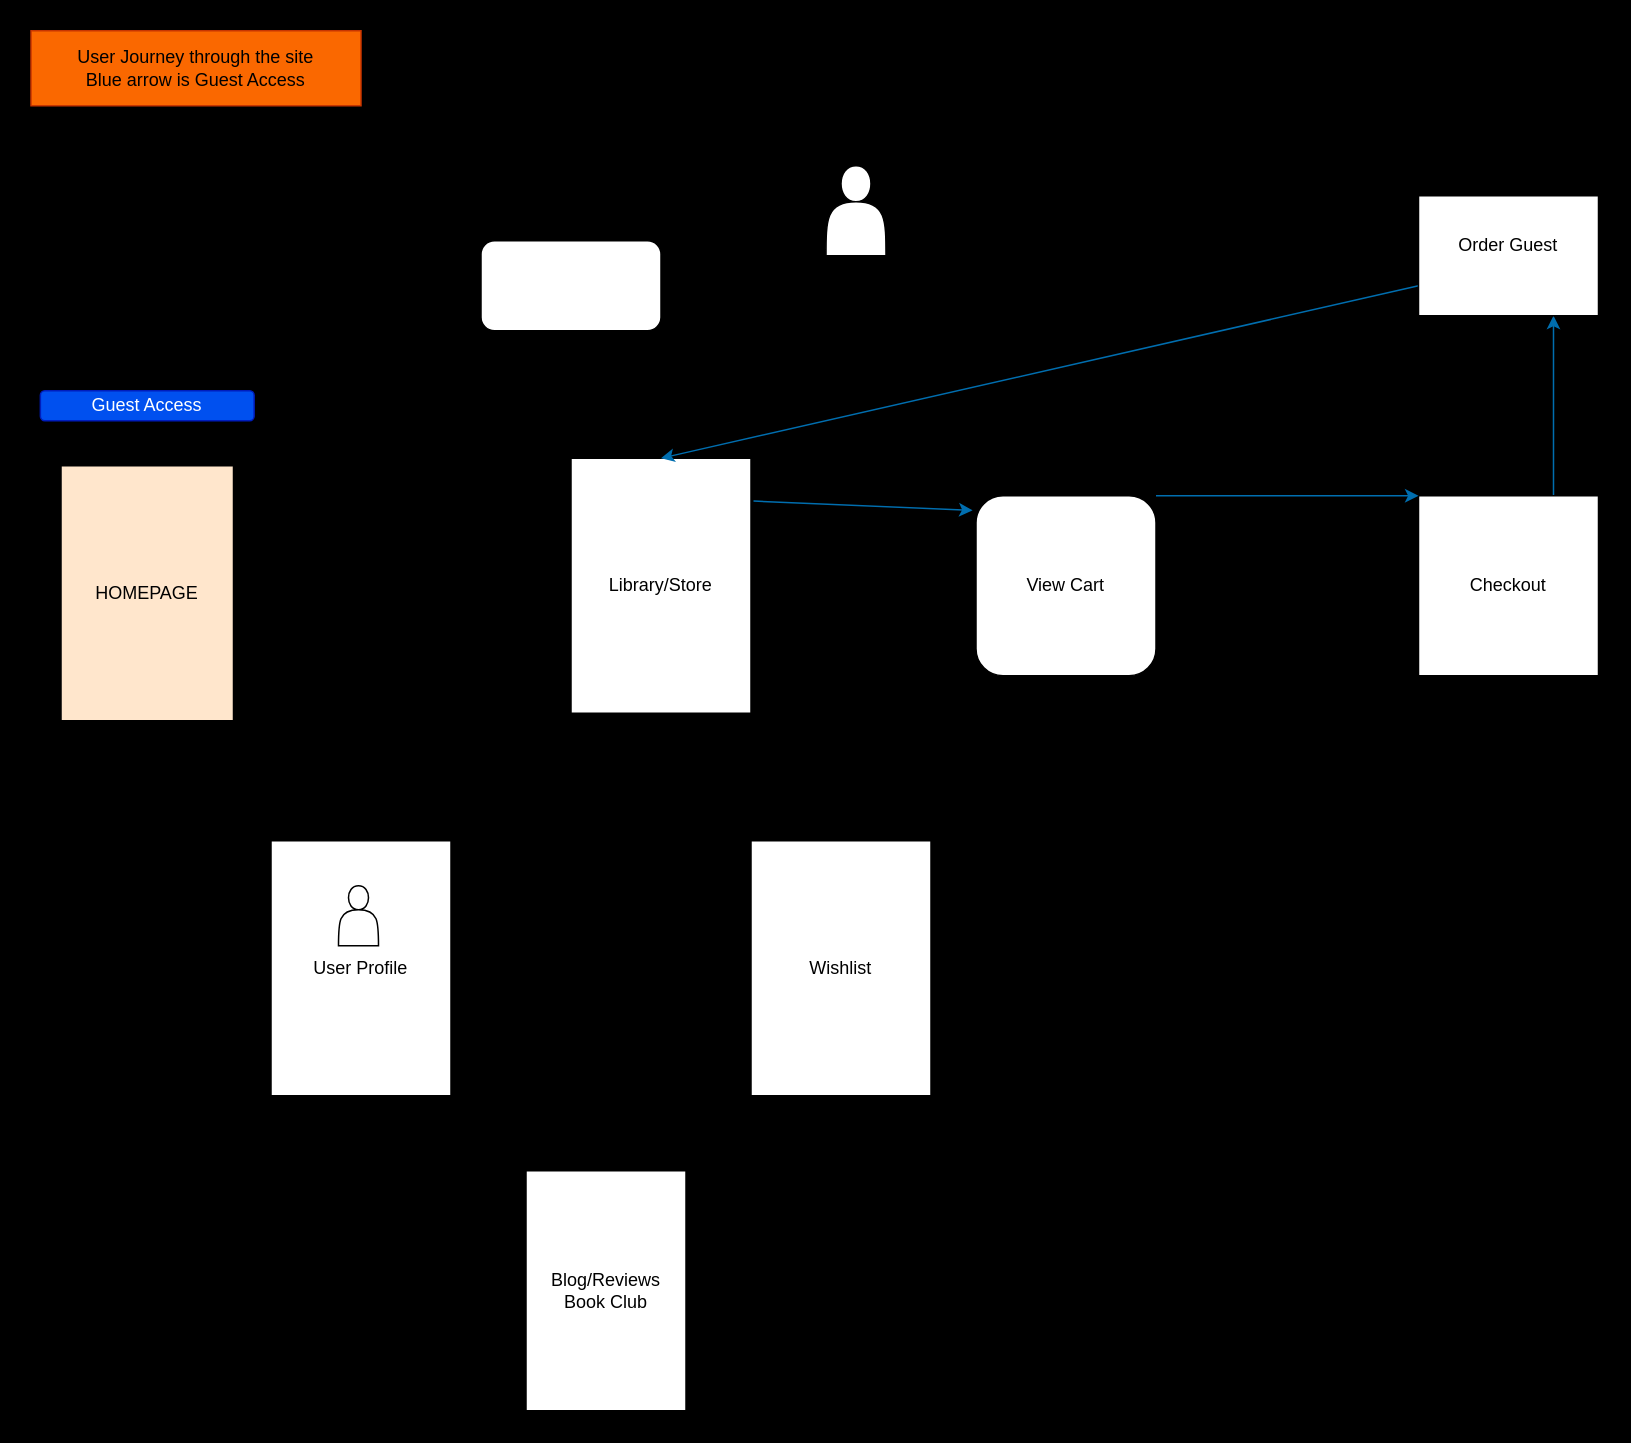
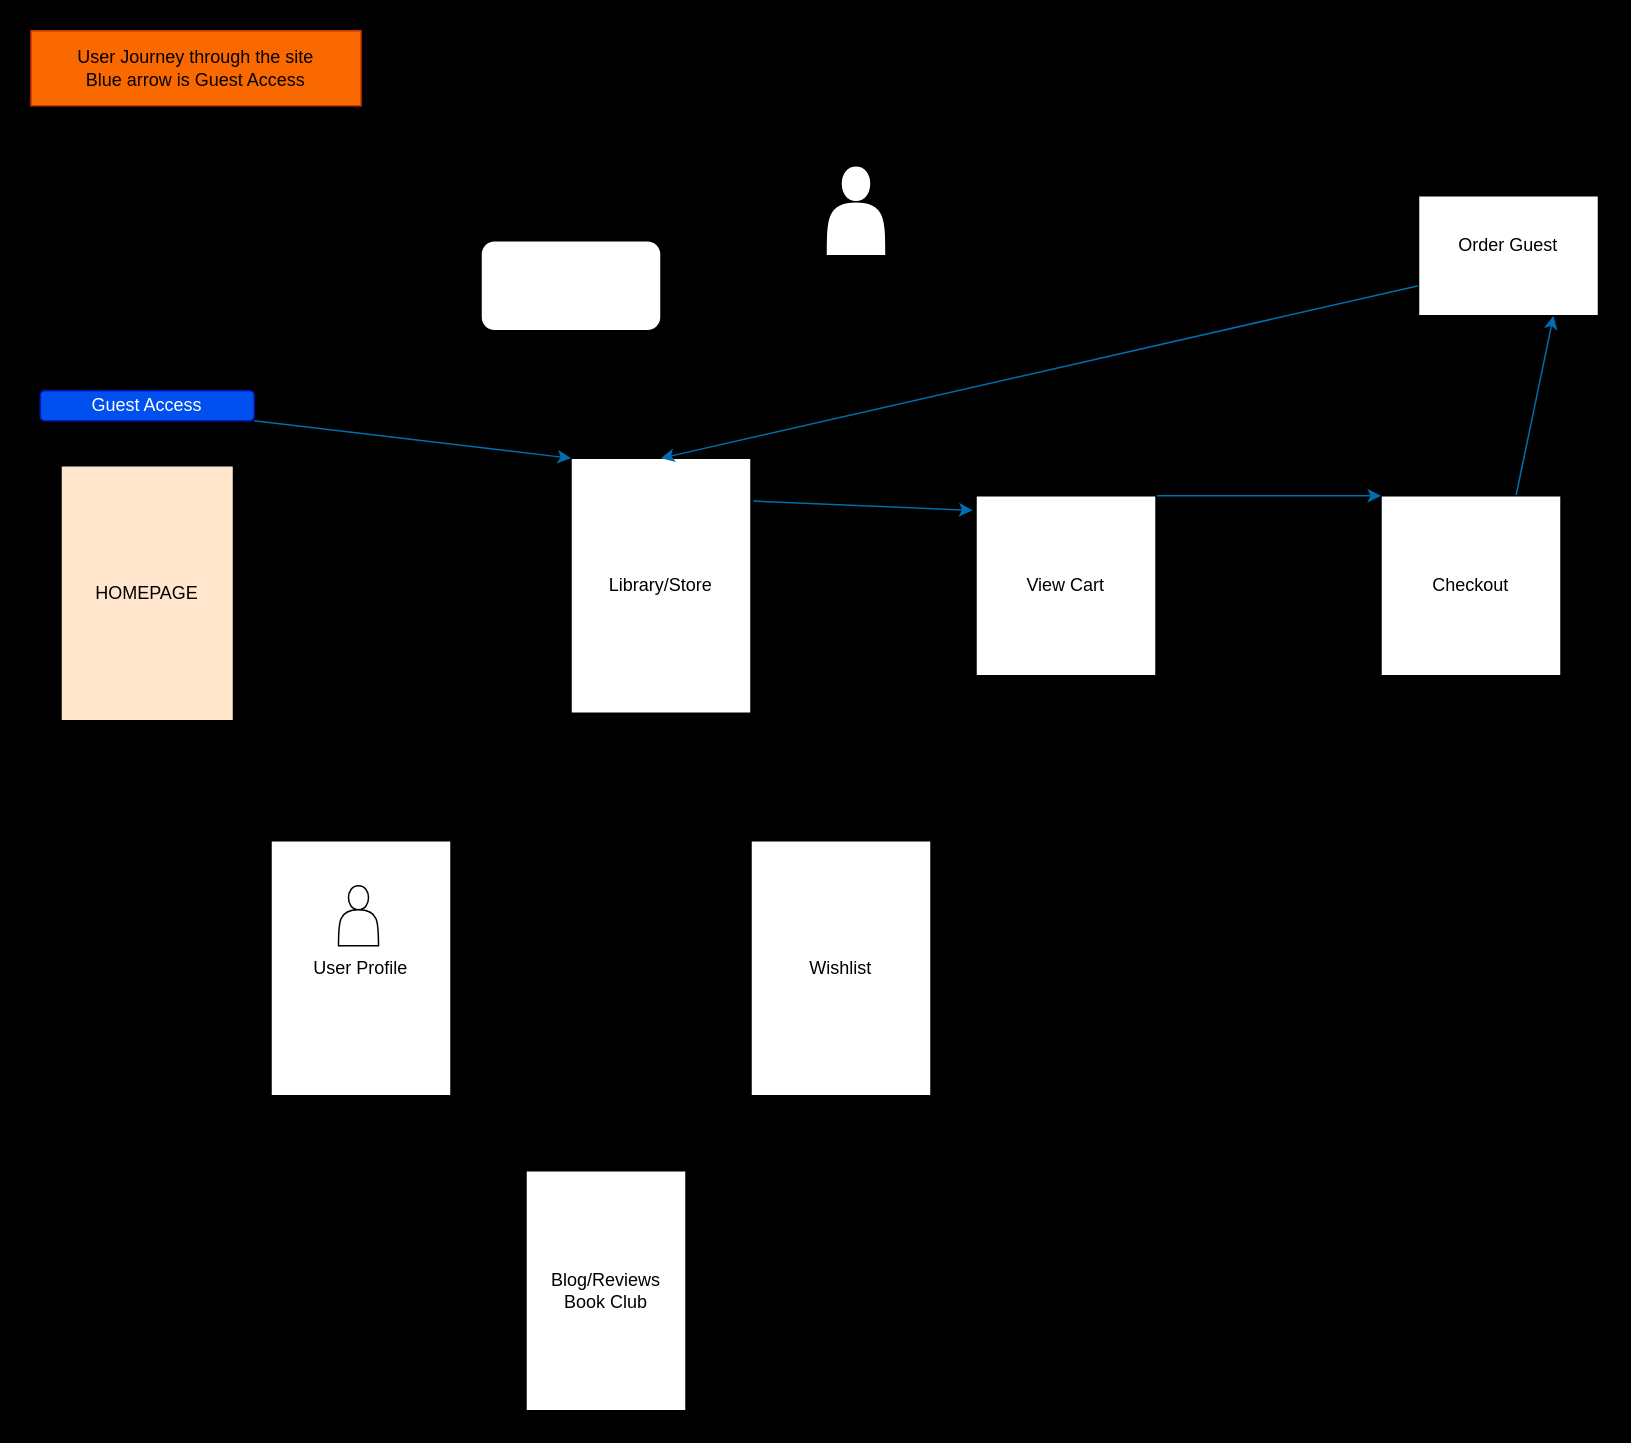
none -> (407, 439)
(1066, 586) -> (1066, 586)
(1508, 586) -> (1471, 586)
